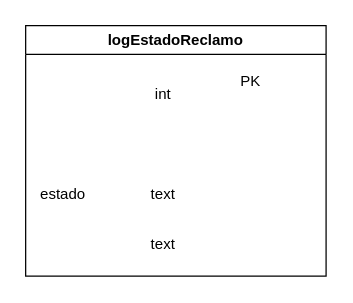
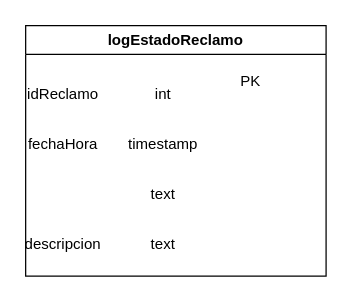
none -> (63, 94)
none -> (63, 144)
none -> (163, 144)
(63, 194) -> none
none -> (63, 244)
